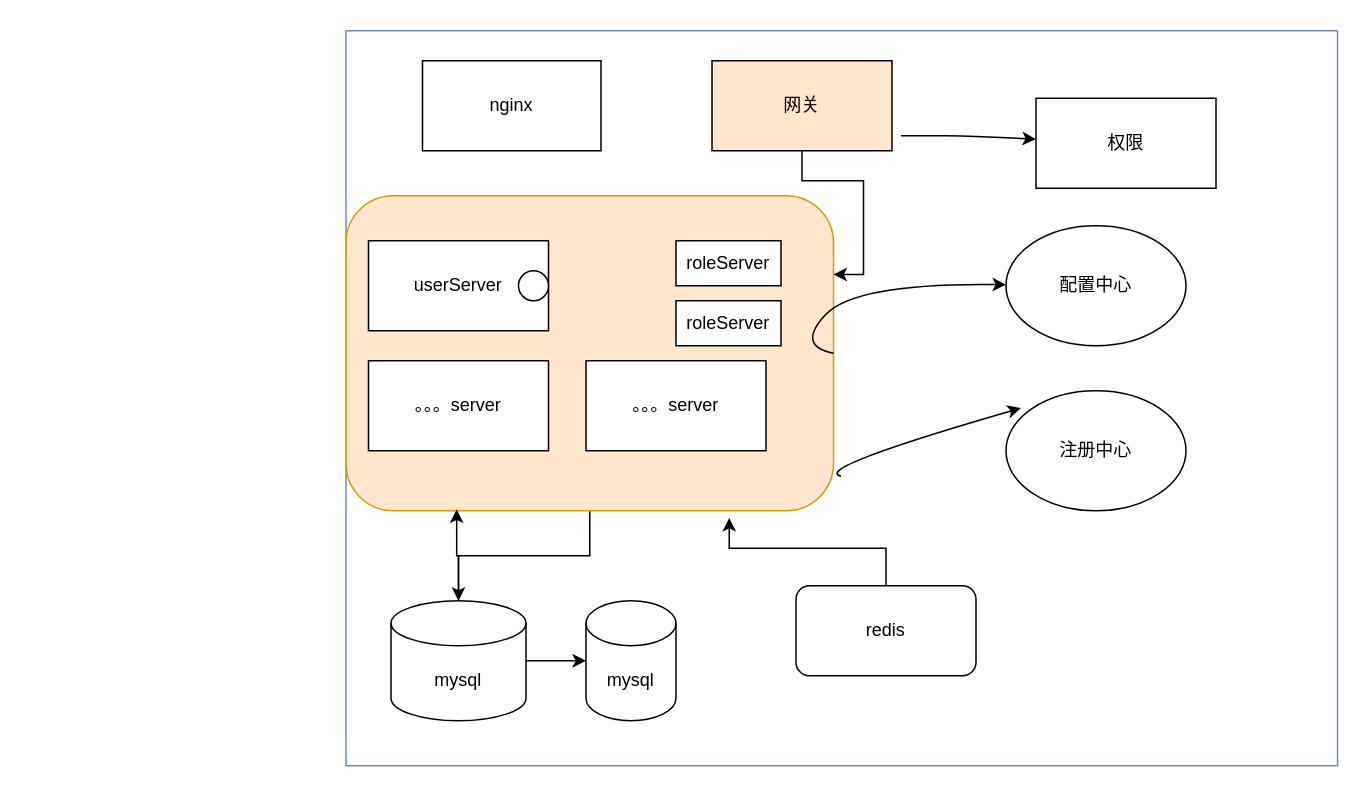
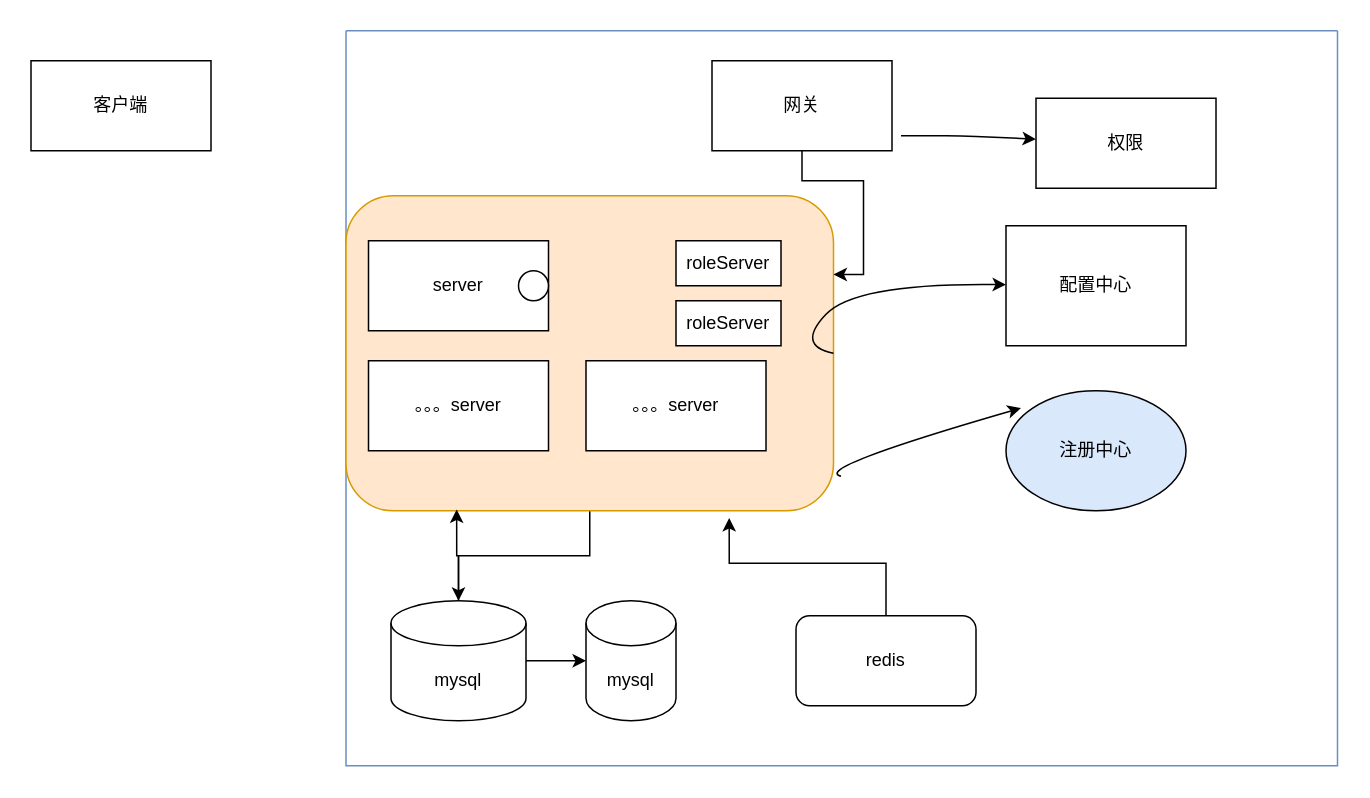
none -> (121, 106)
(512, 106) -> none
(802, 106) -> (802, 106)
(458, 286) -> (458, 286)
(1096, 286) -> (1096, 286)
(1096, 451) -> (1096, 451)
(886, 631) -> (886, 661)
